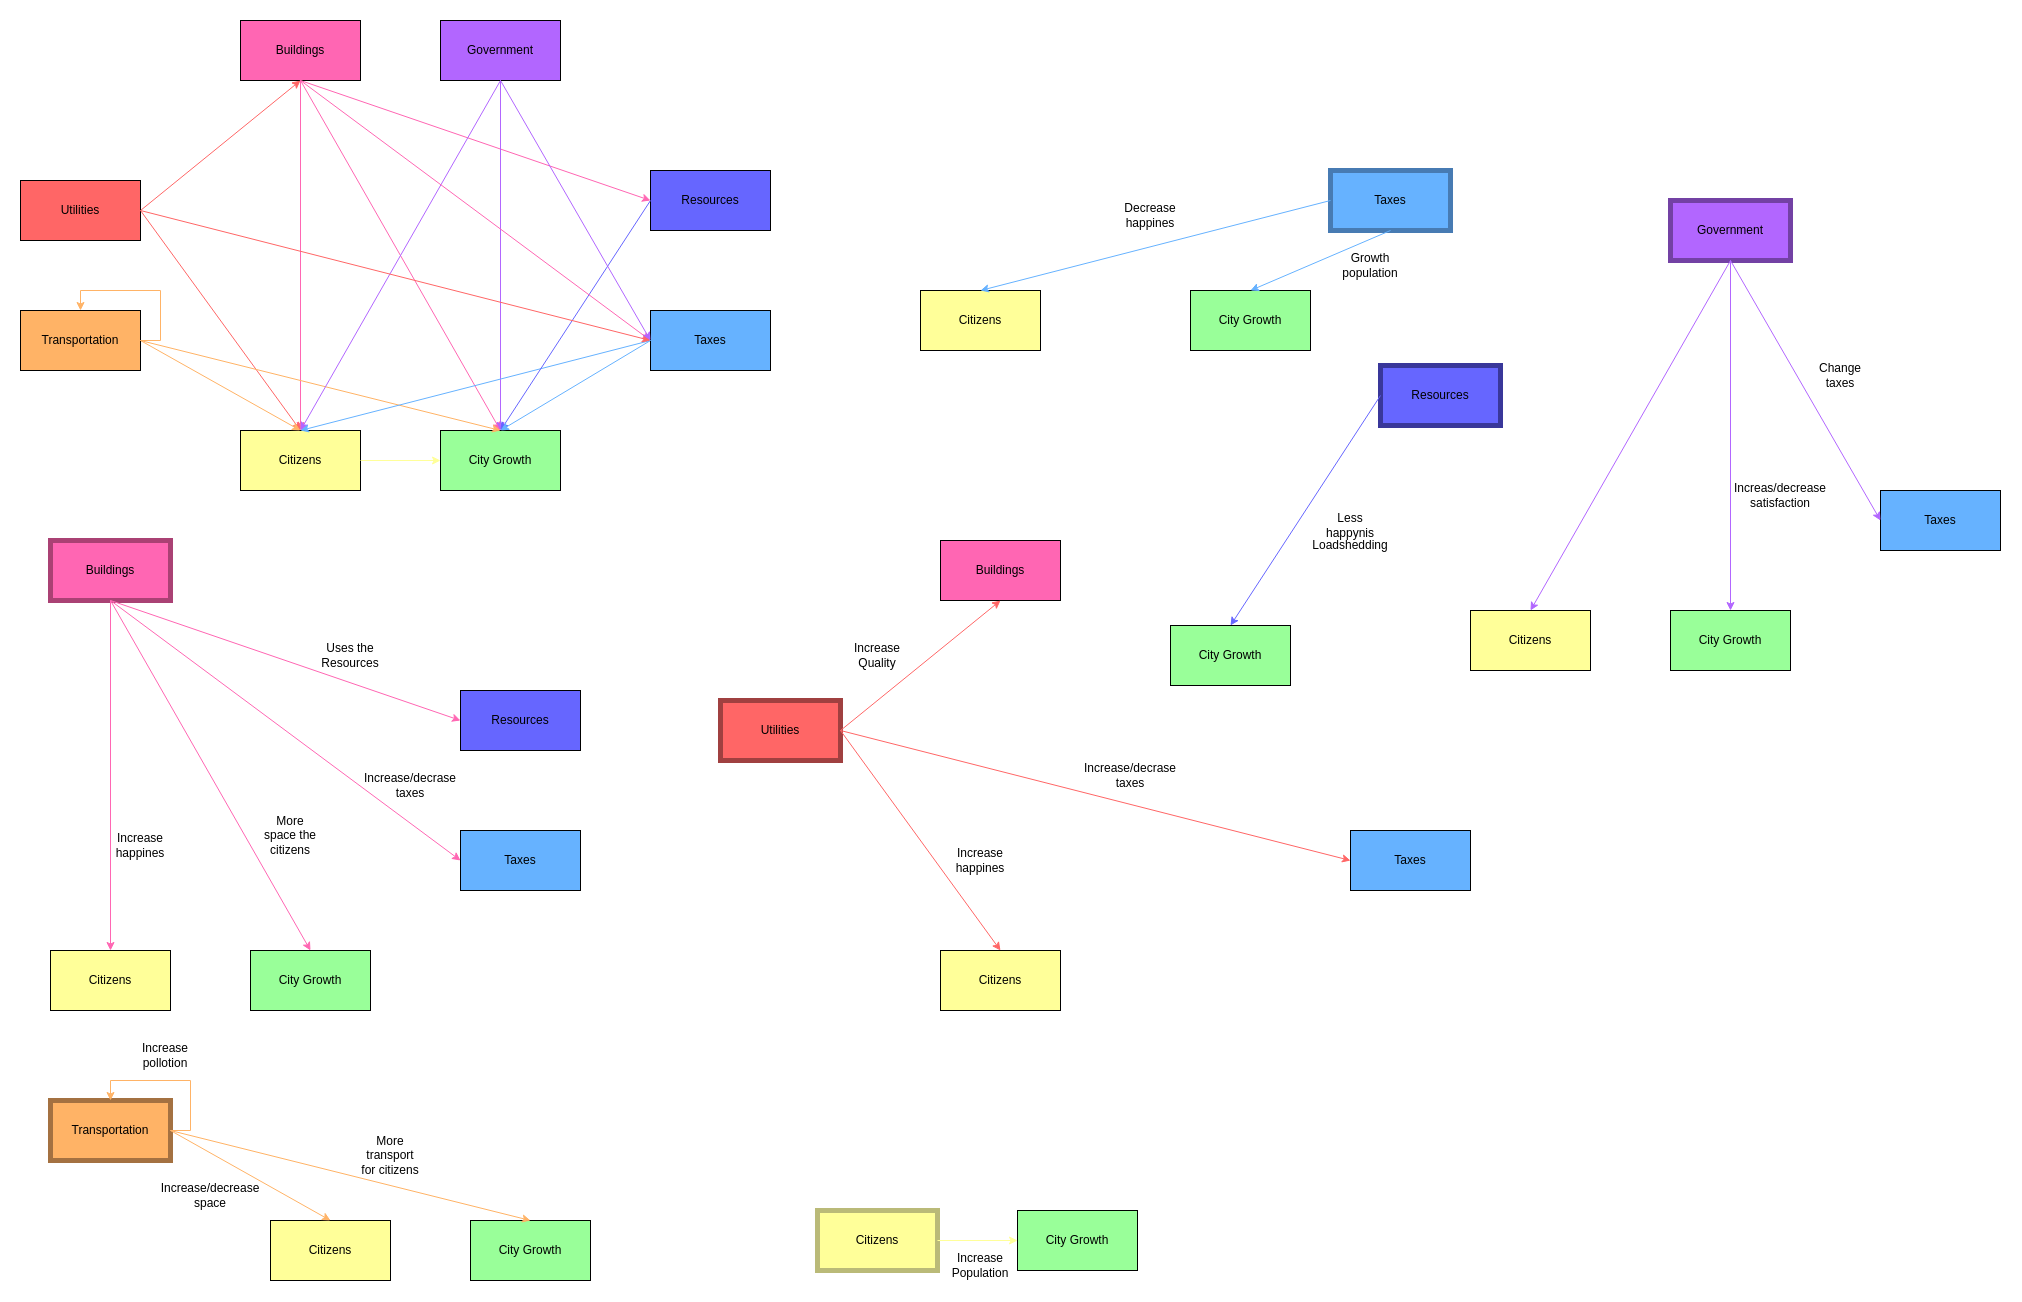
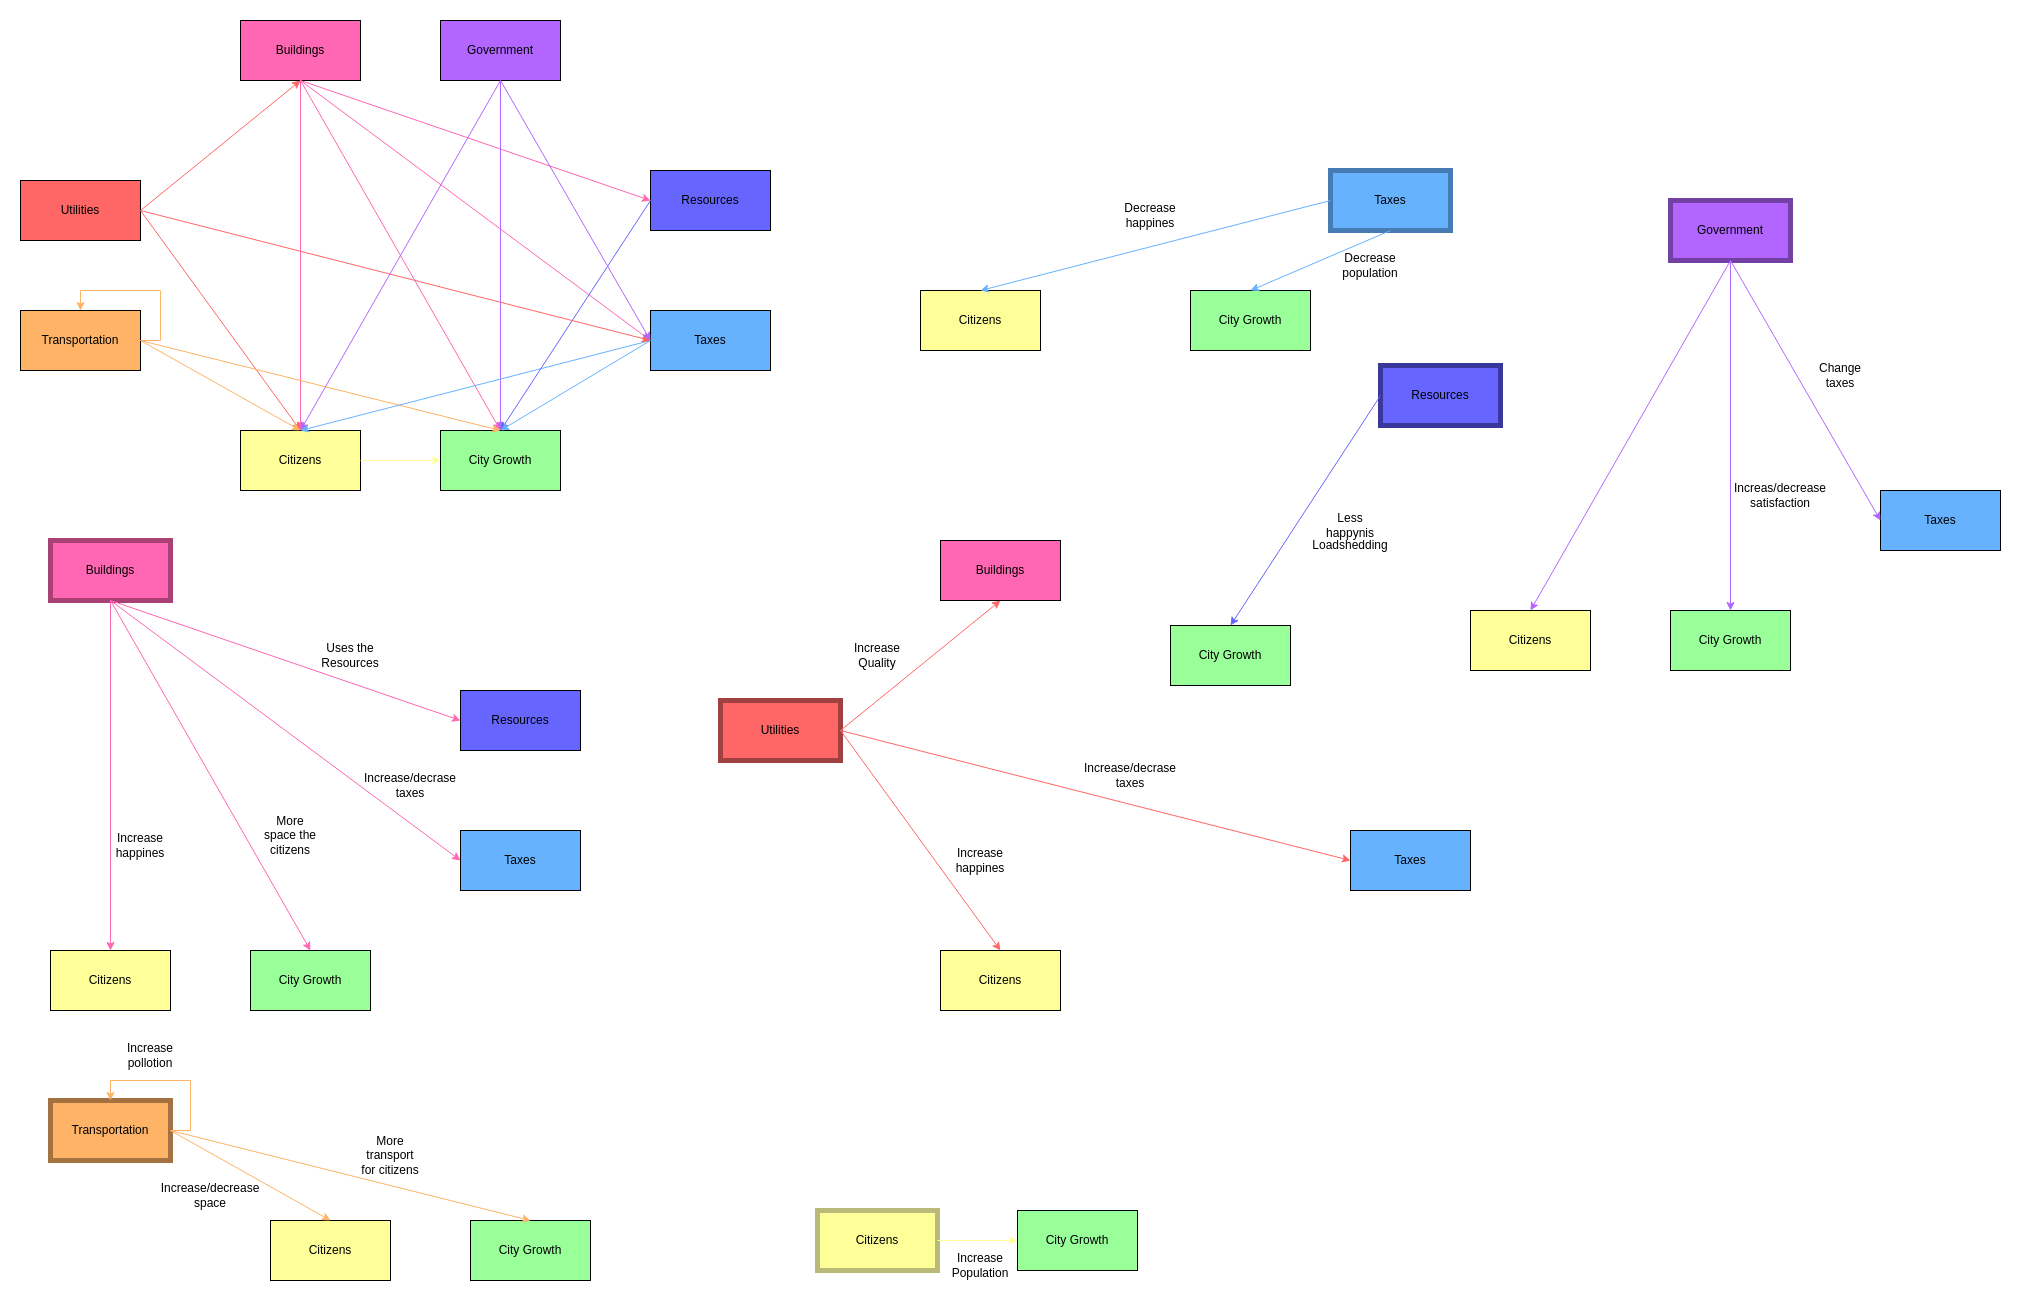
(1371, 266) -> (1371, 266)
(166, 1056) -> (151, 1056)
